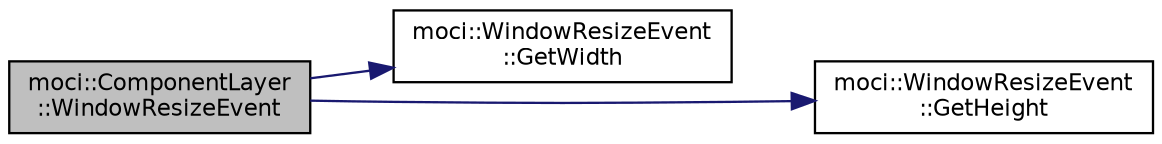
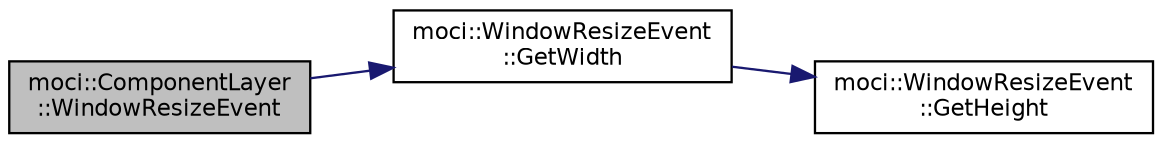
(551, 103) -> (762, 70)
